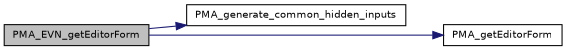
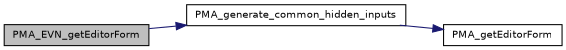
(291, 35) -> (416, 27)
